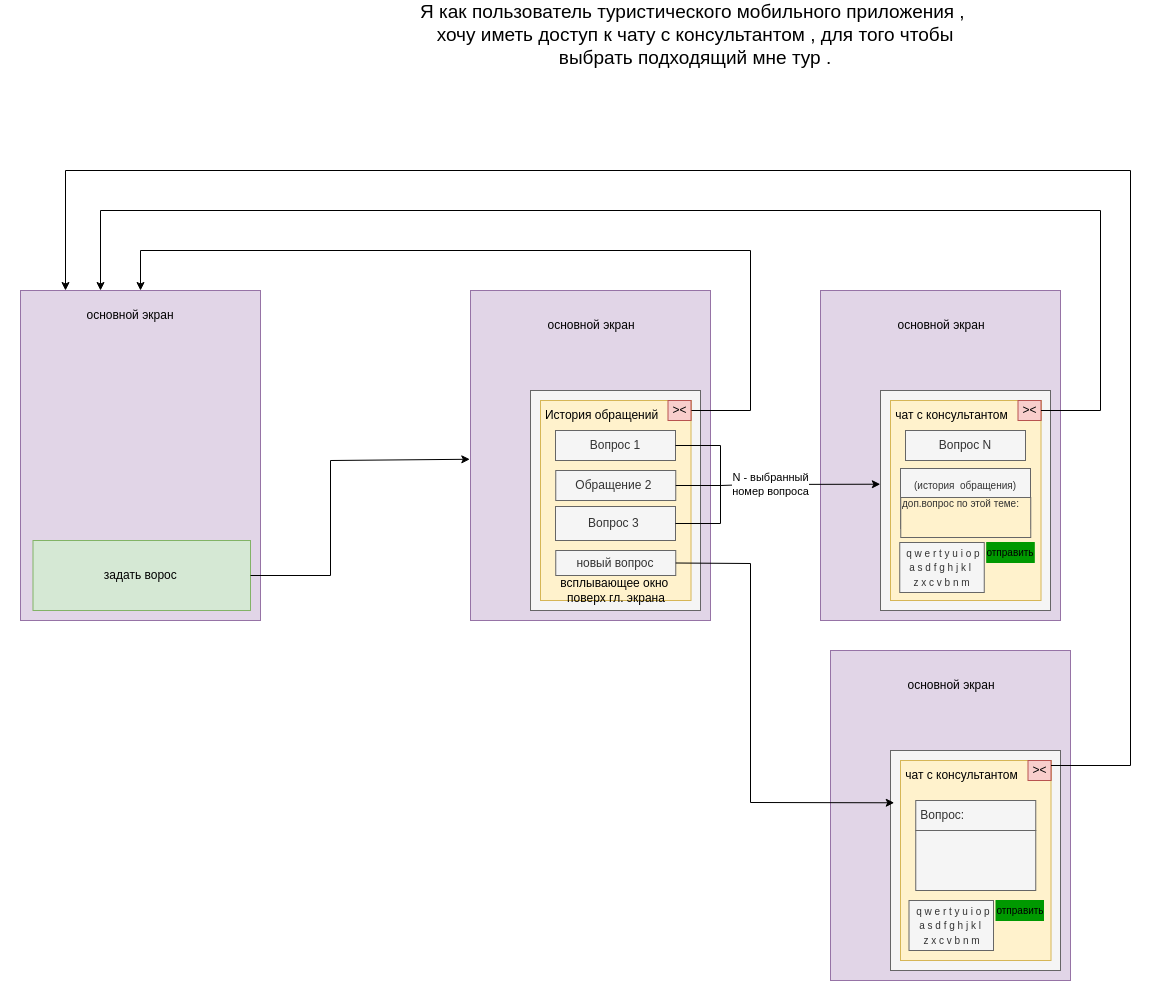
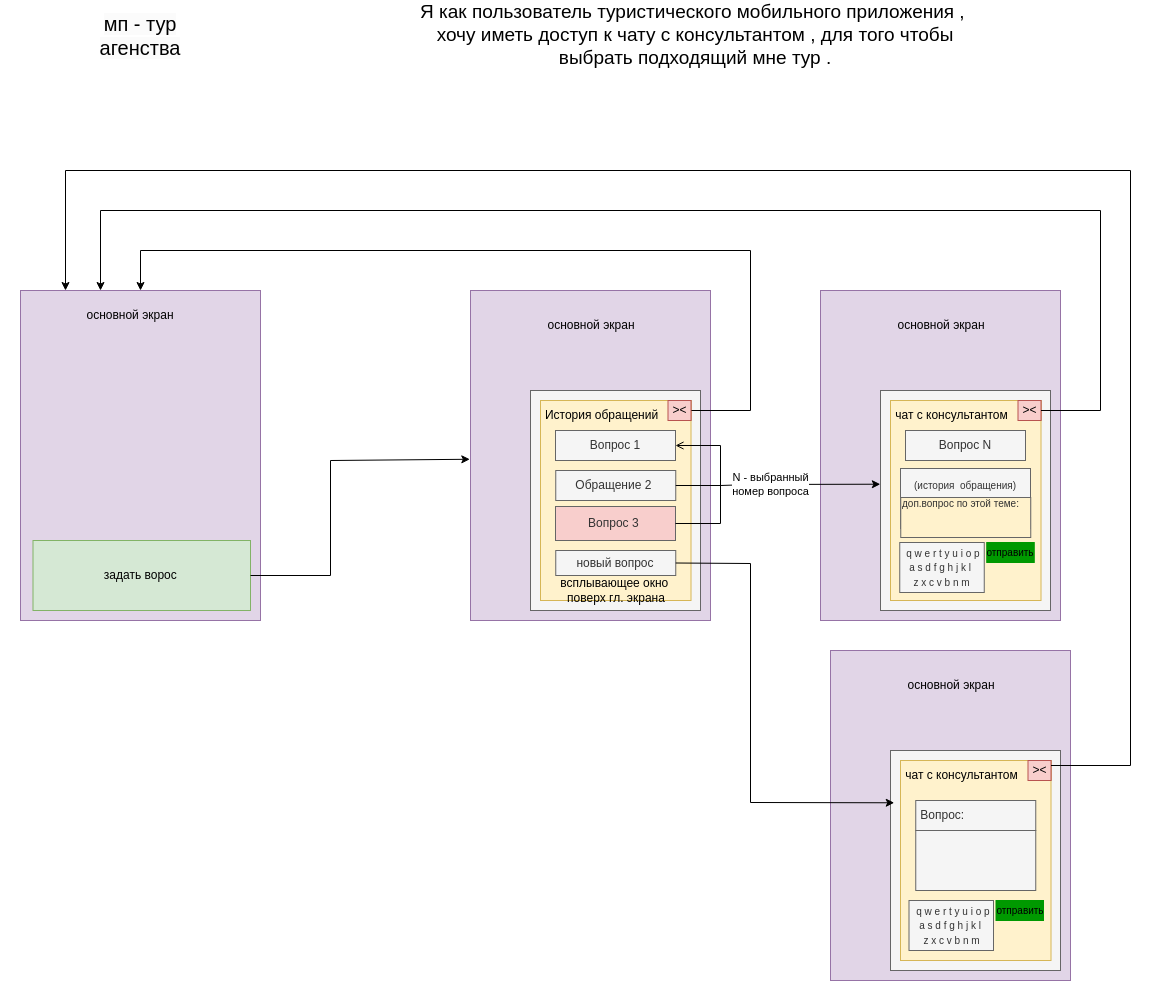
none -> (141, 36)
(681, 446) -> (681, 446)
(616, 524) -> (616, 524)
